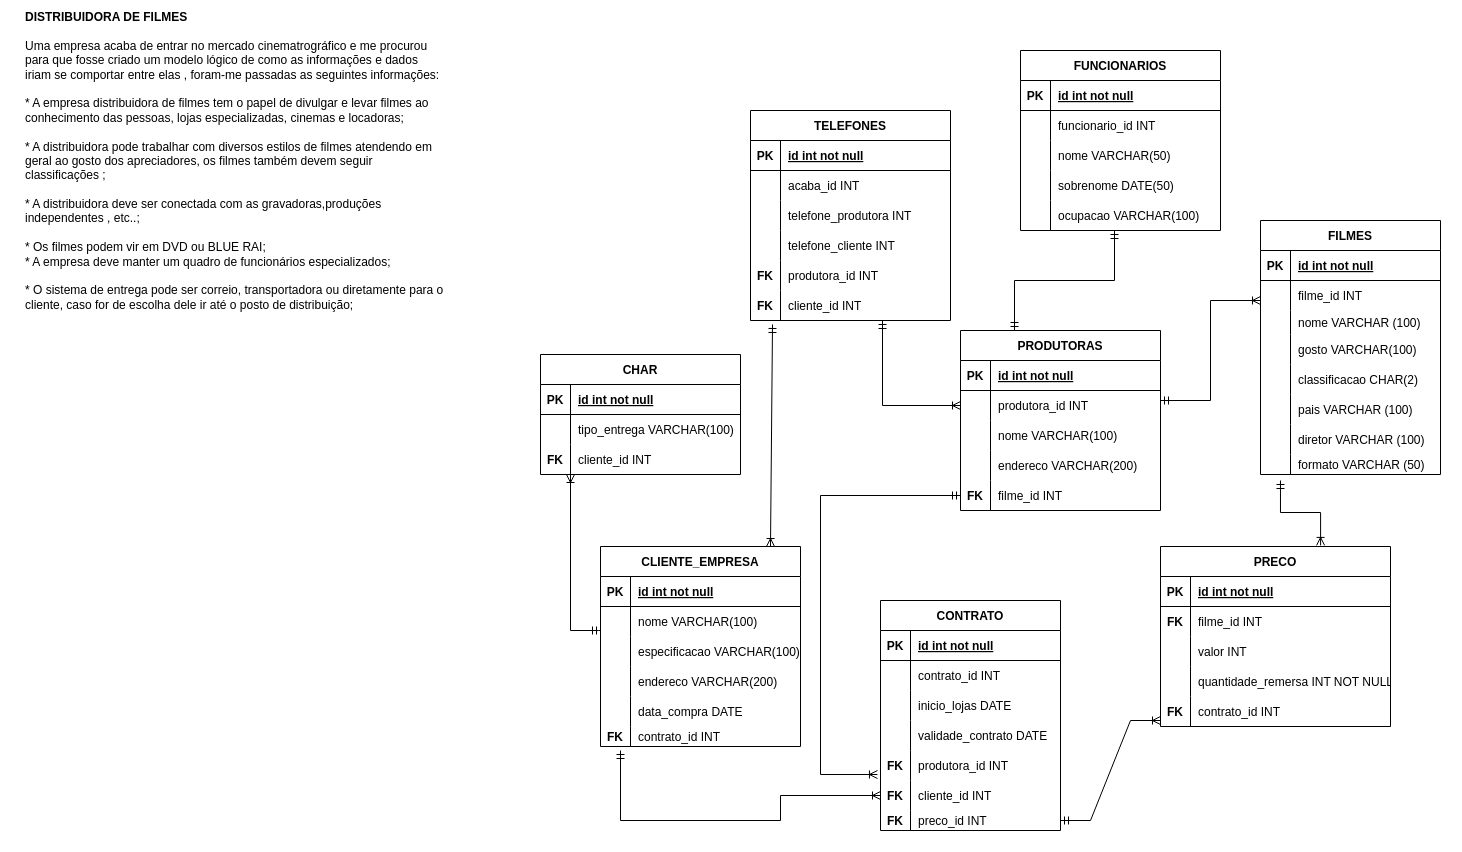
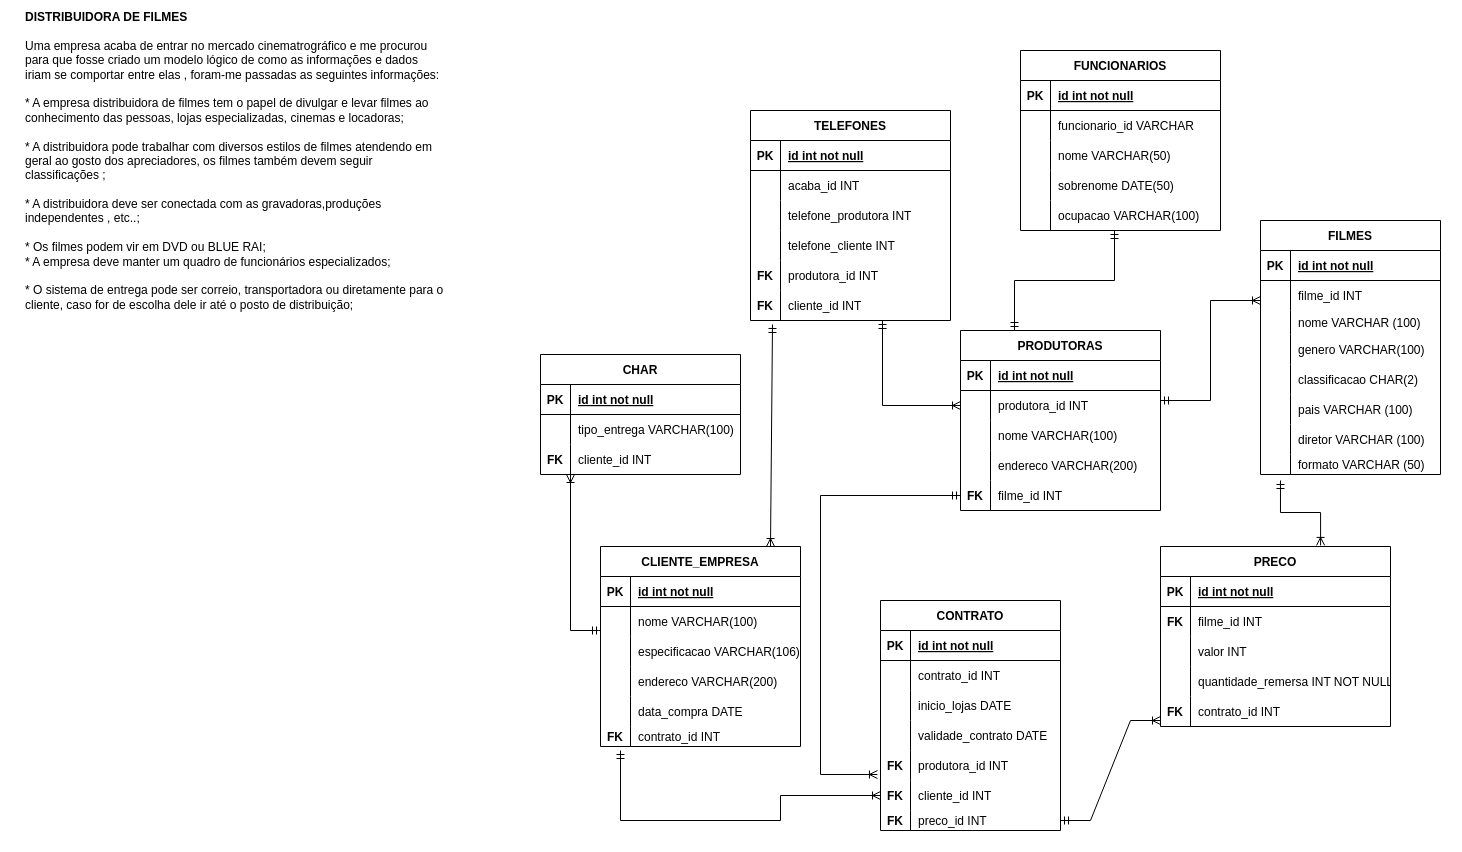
(1112, 126) -> (1126, 126)
(1357, 350) -> (1360, 350)
(721, 652) -> (721, 652)
